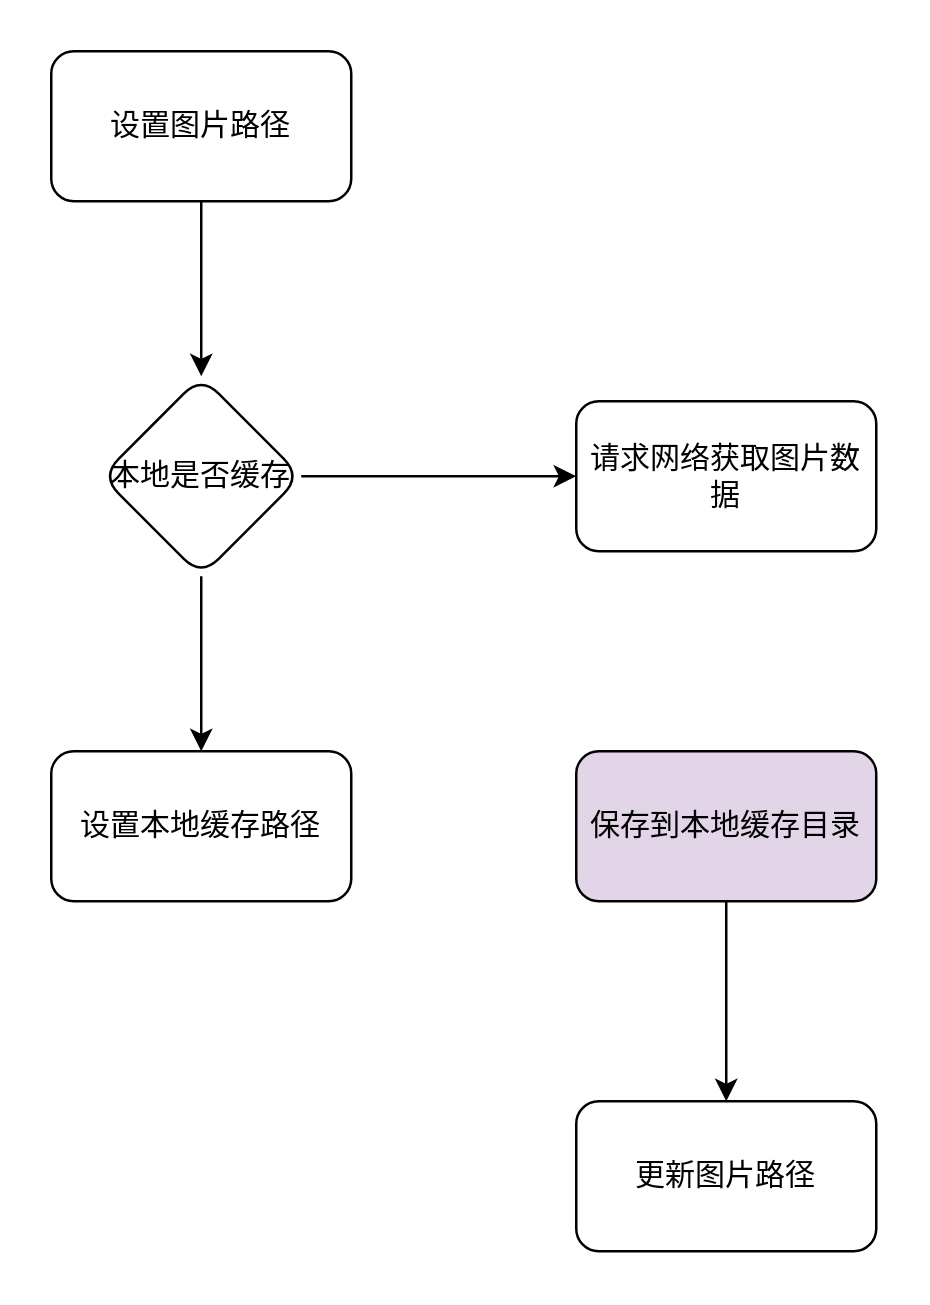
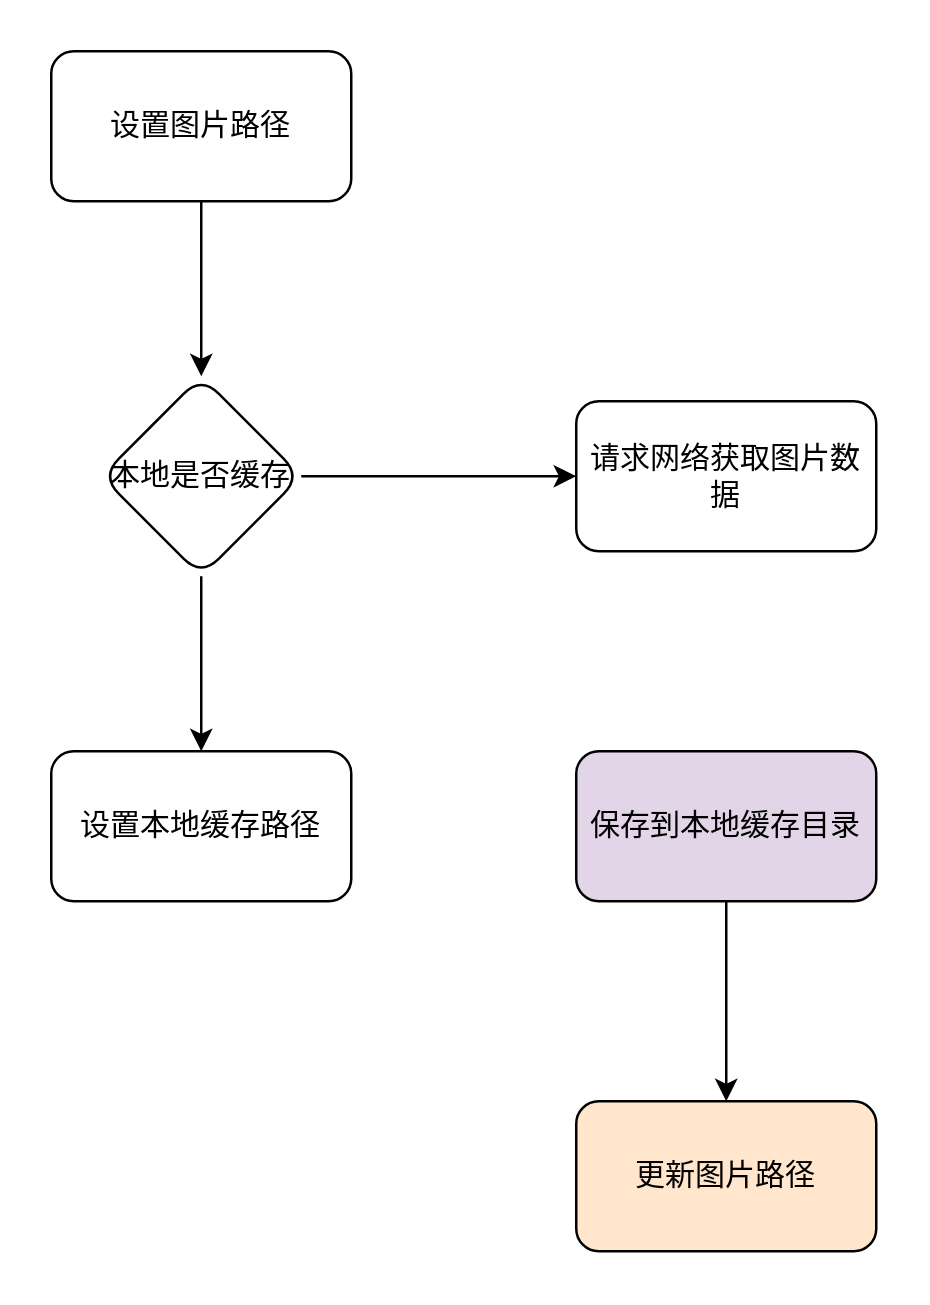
(726, 1176) -> (726, 1176)
